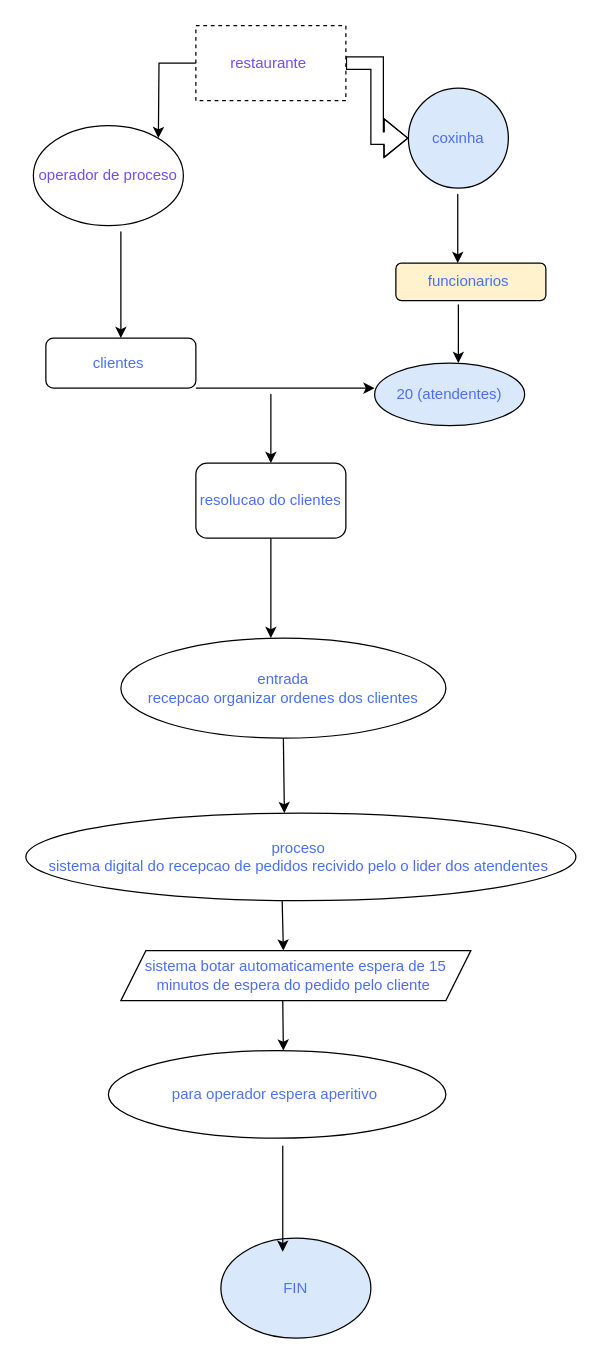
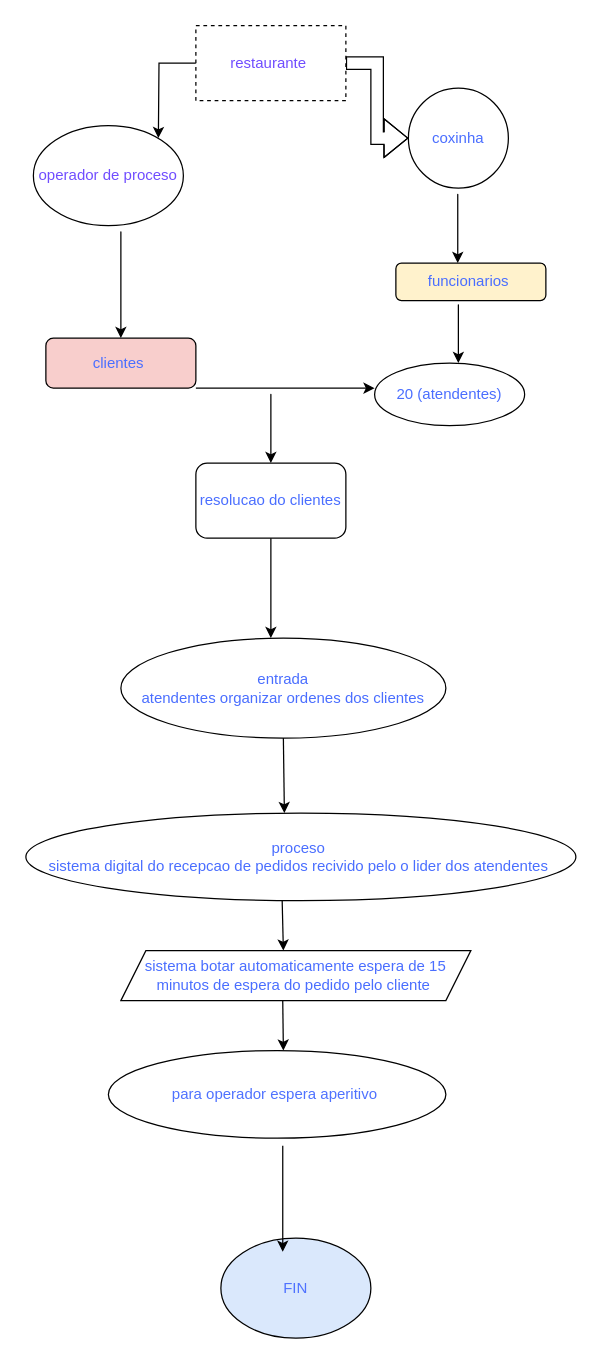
(458, 138) -> (458, 138)
(121, 363) -> (121, 363)
(449, 394) -> (449, 394)
(283, 688) -> (283, 688)
